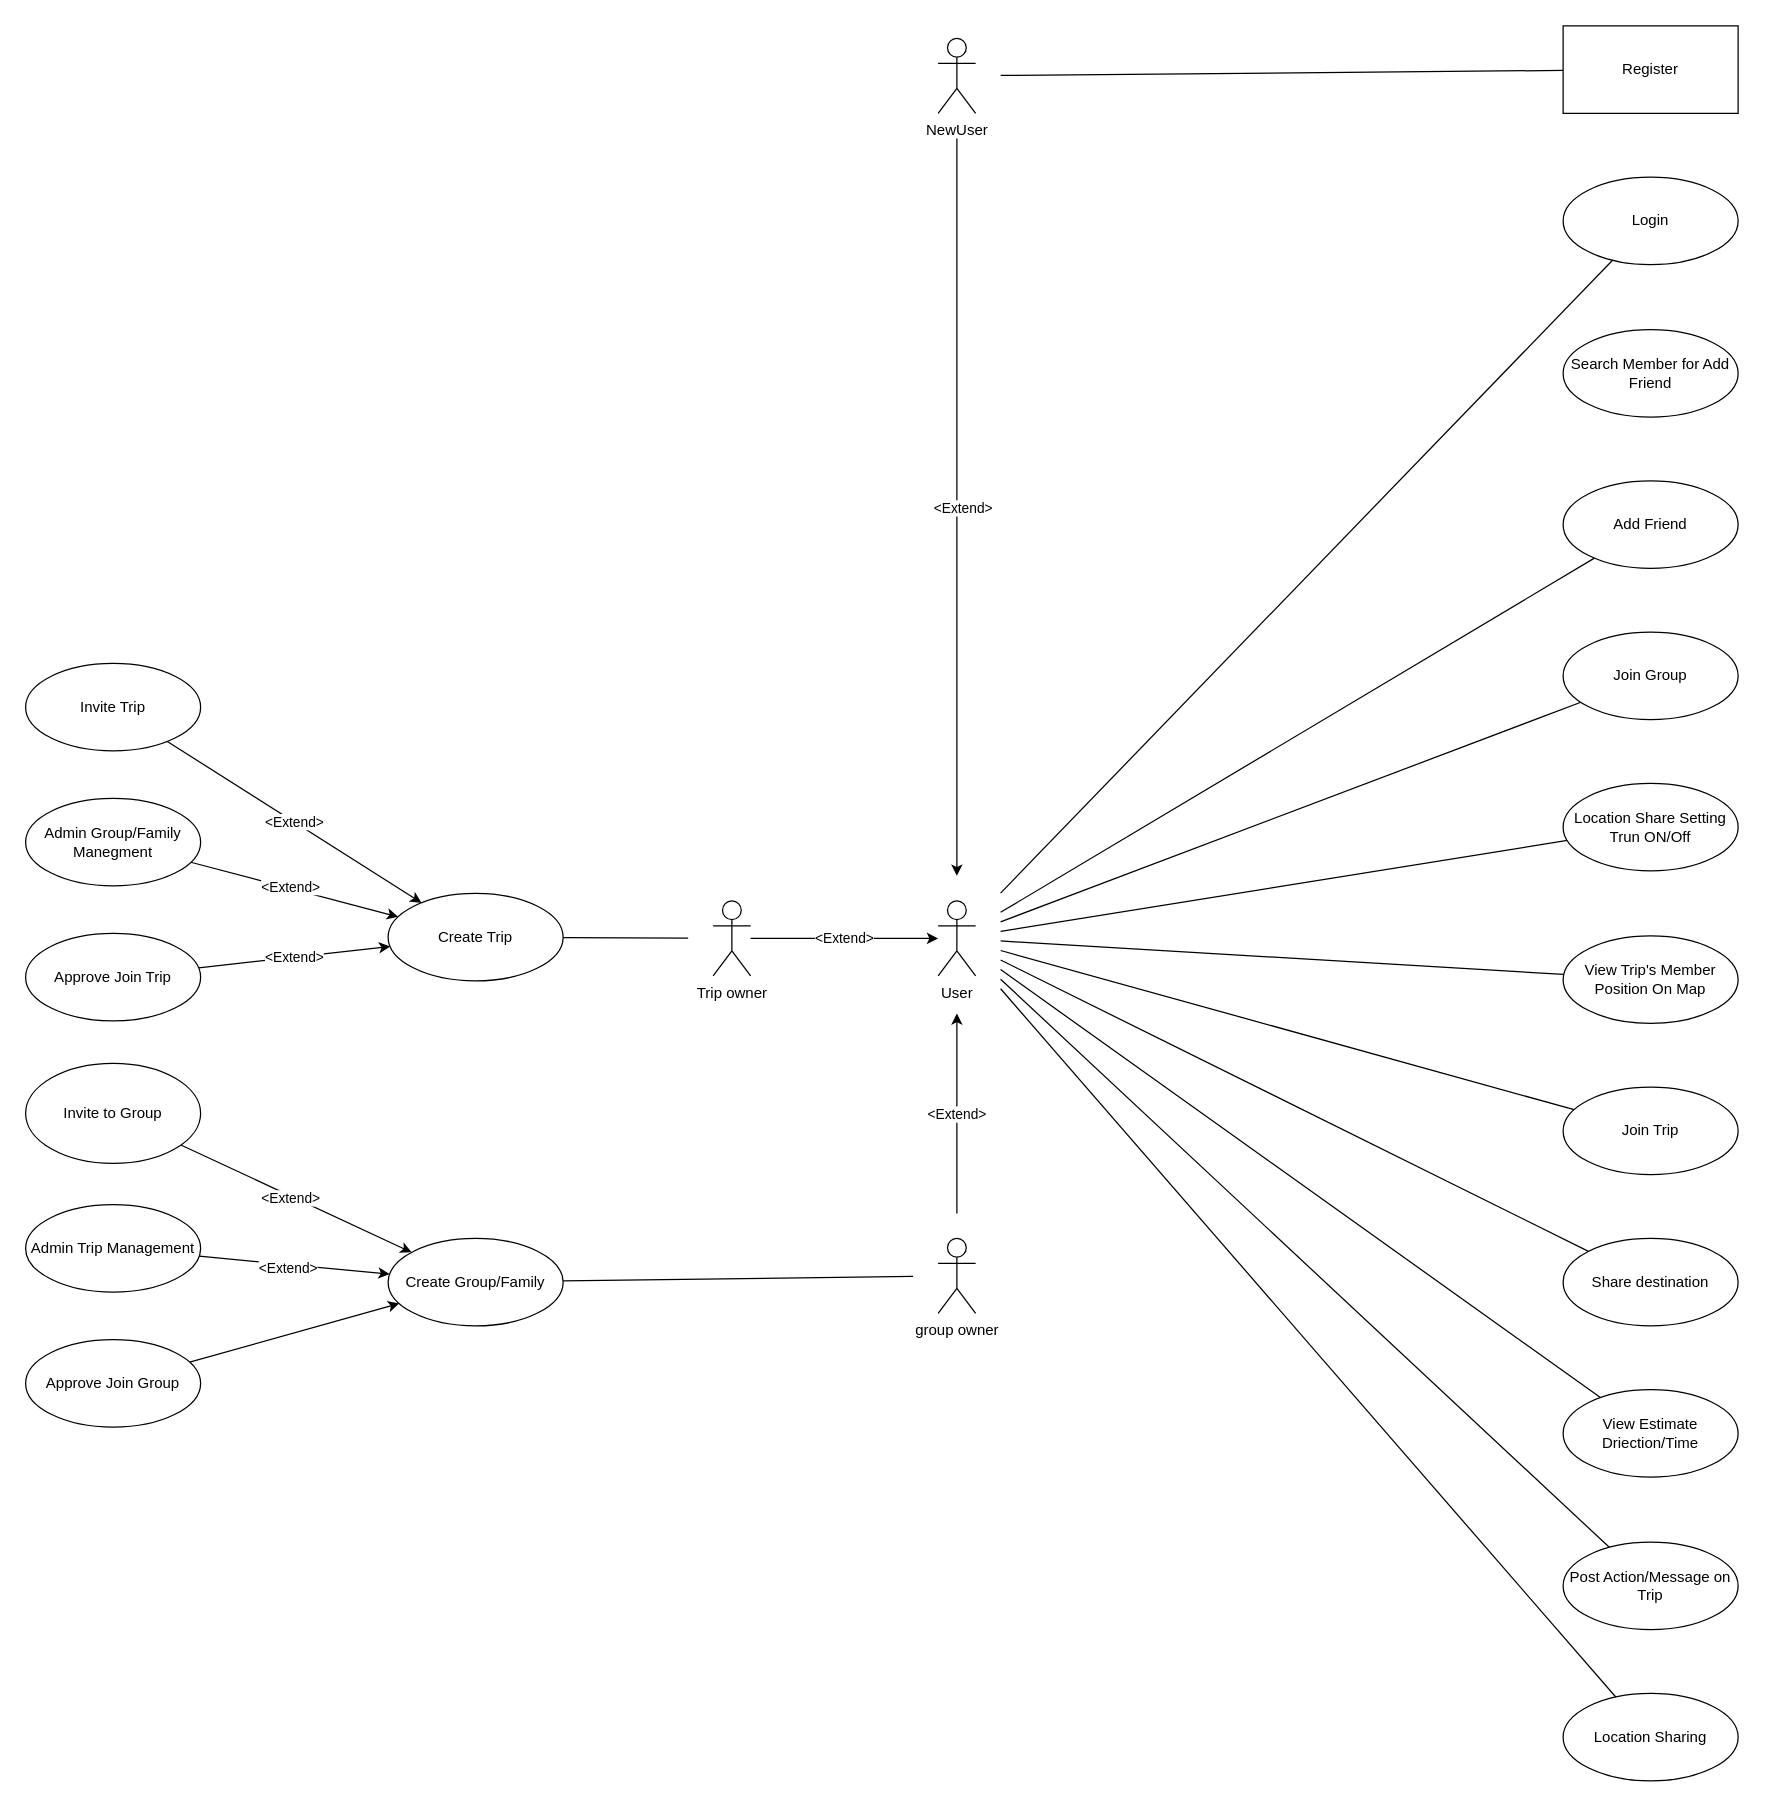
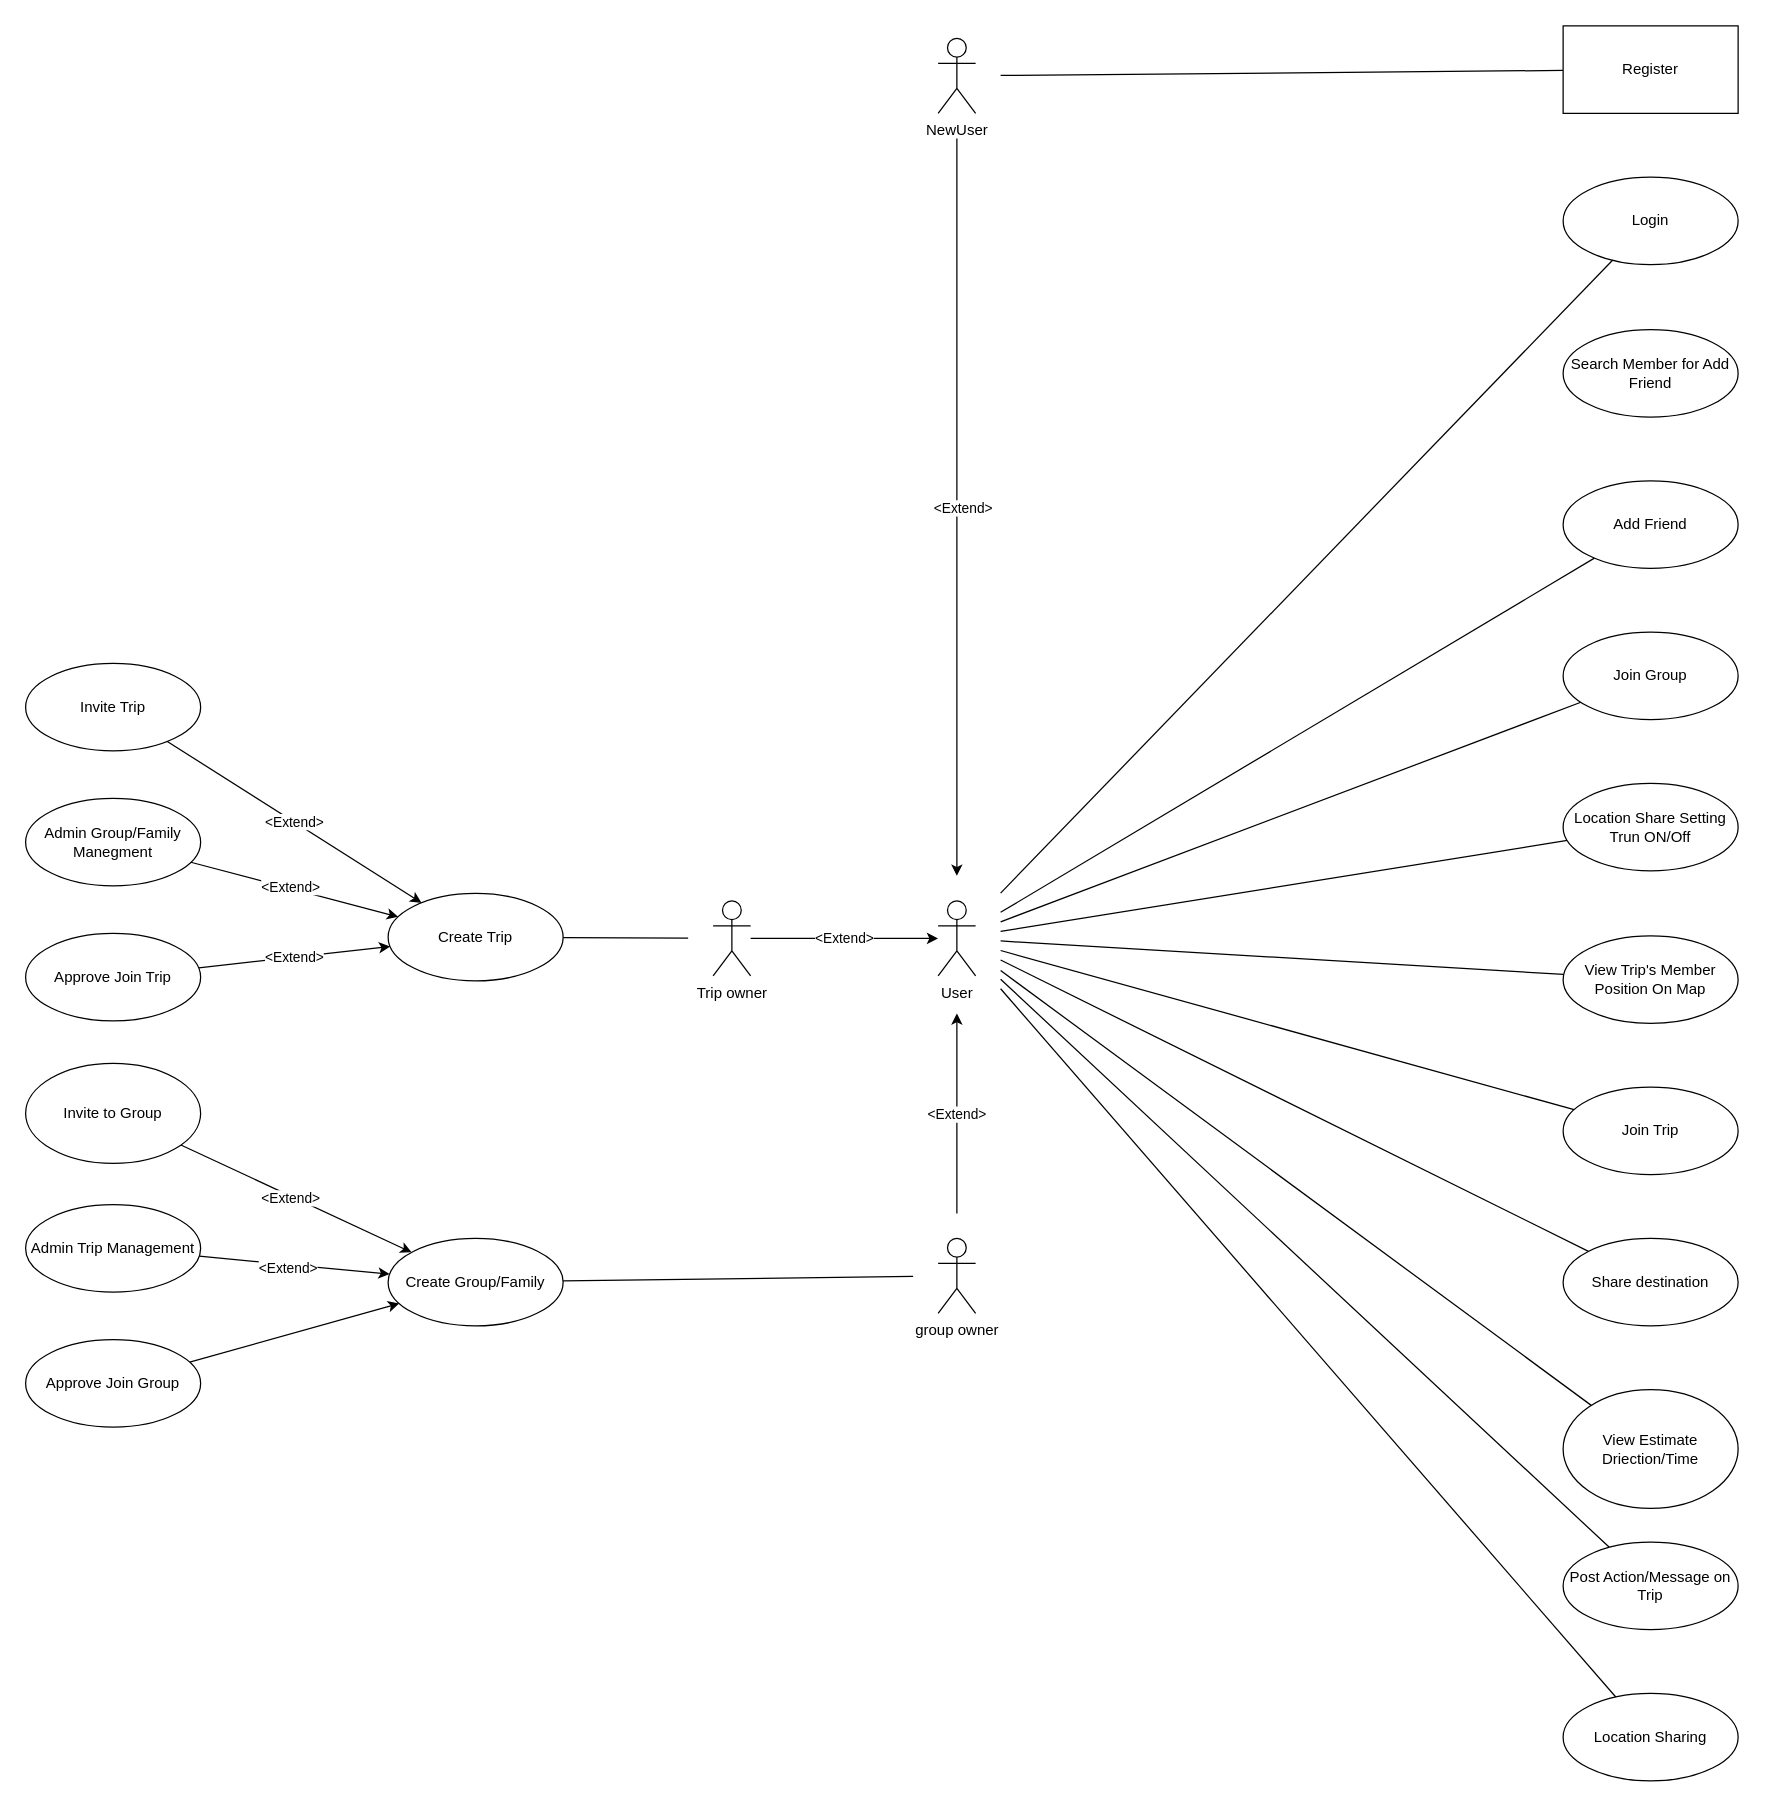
(1651, 1433) -> (1651, 1449)
